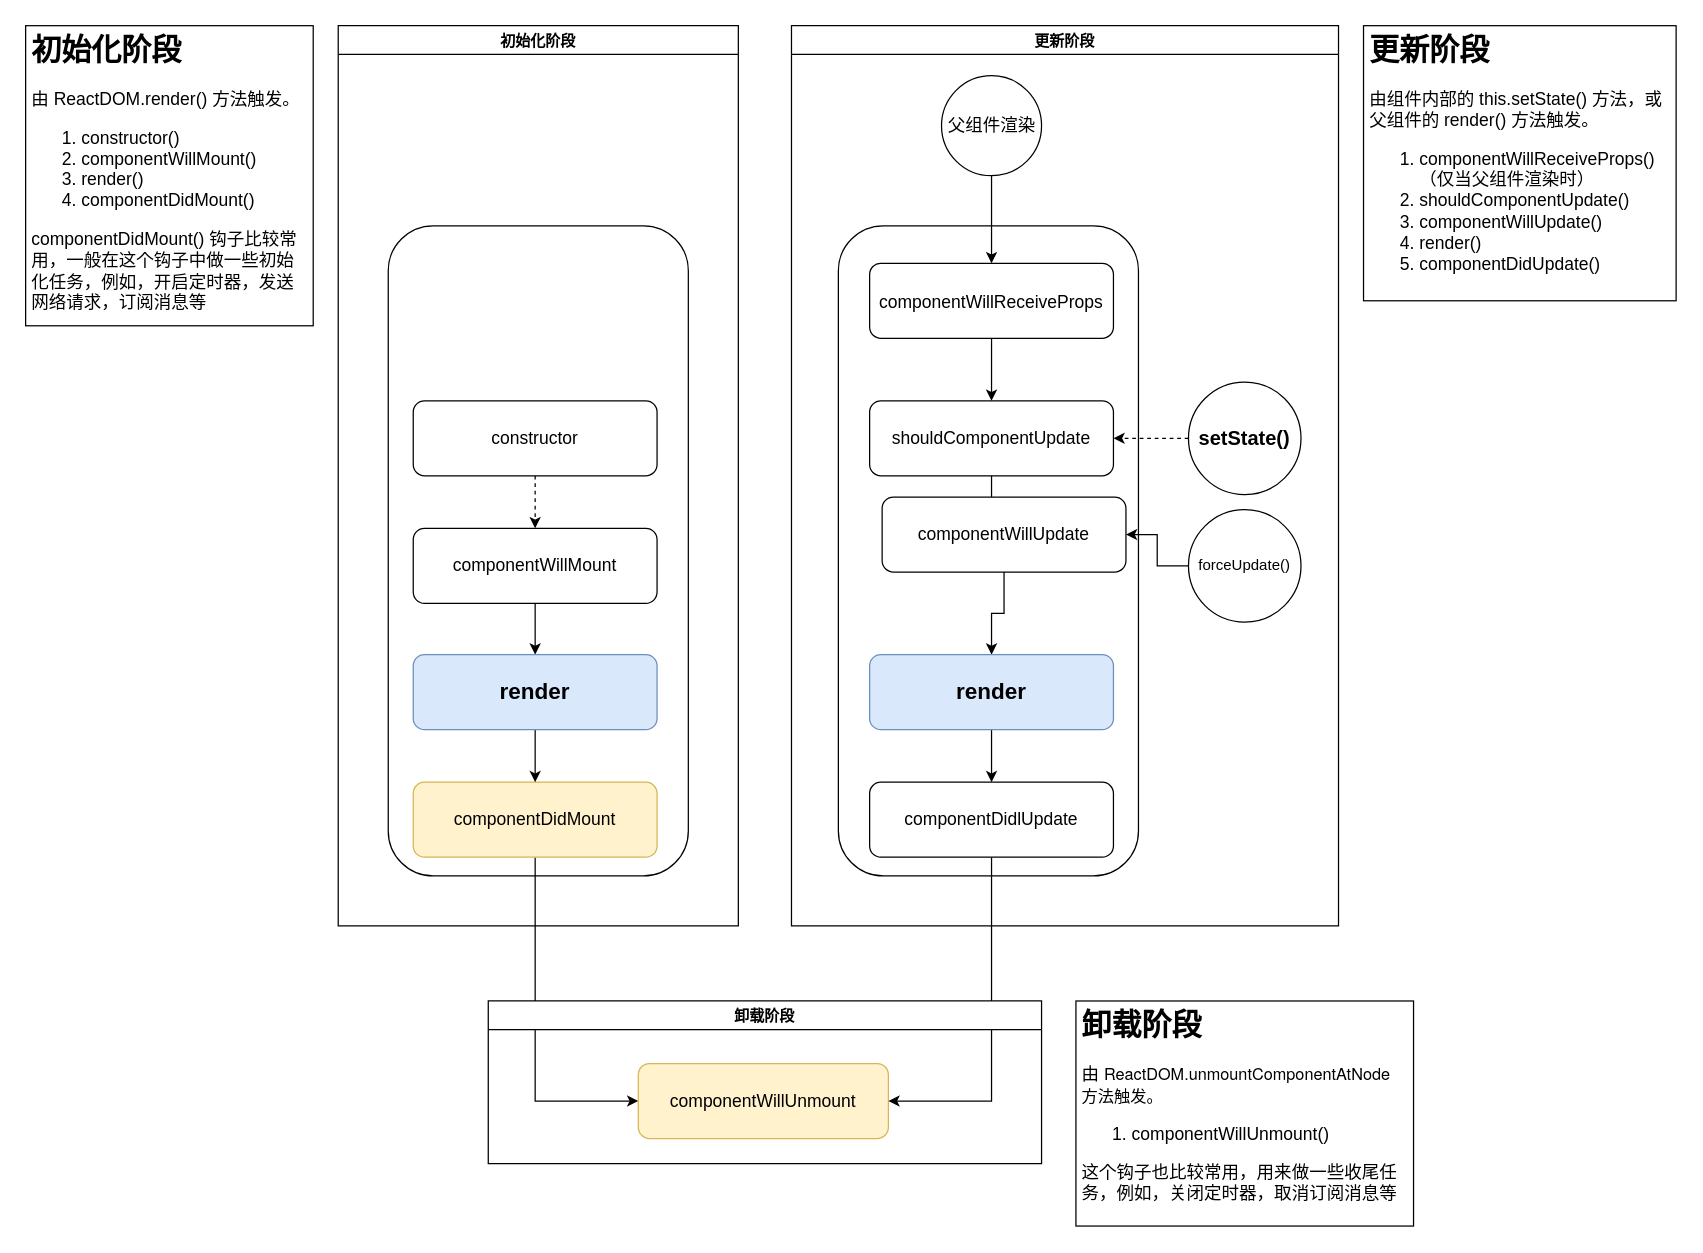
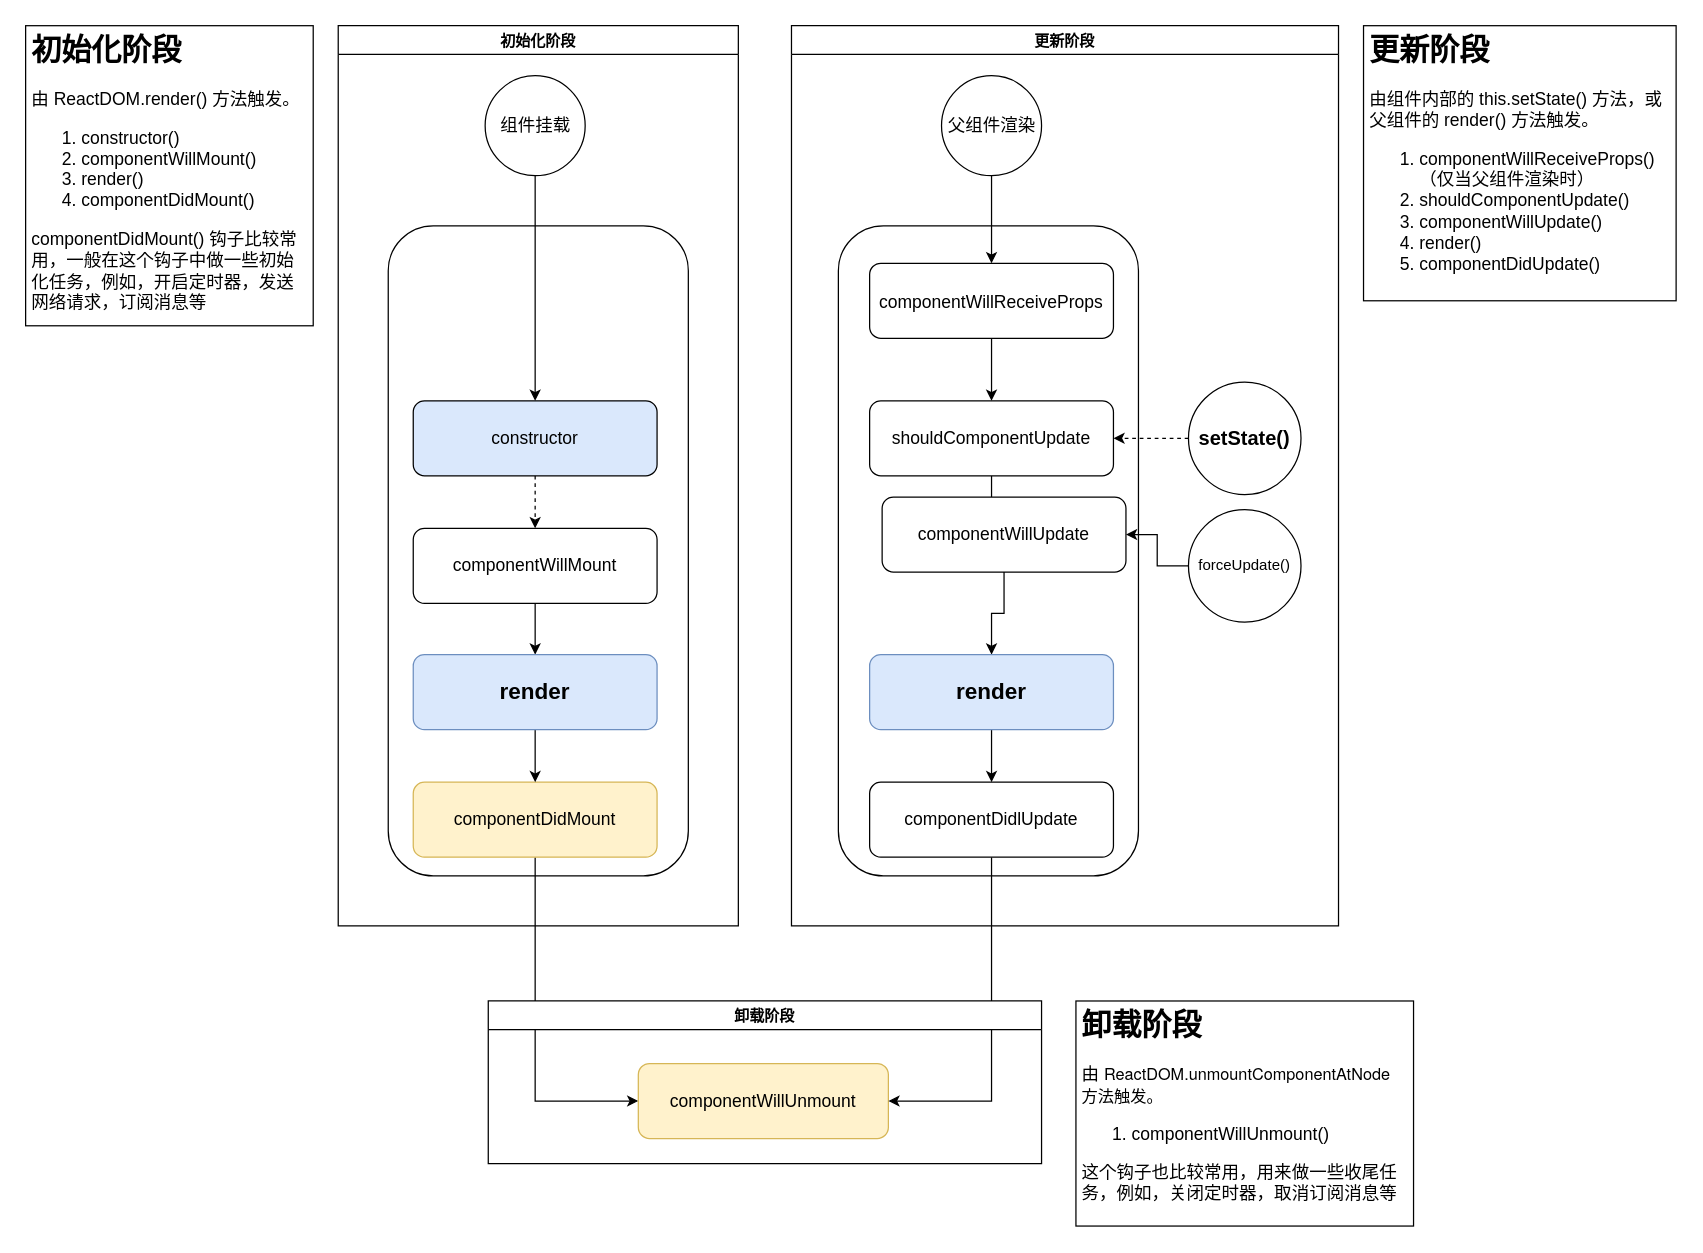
none -> (535, 126)
none -> (535, 284)
(535, 438) -> (535, 438)
